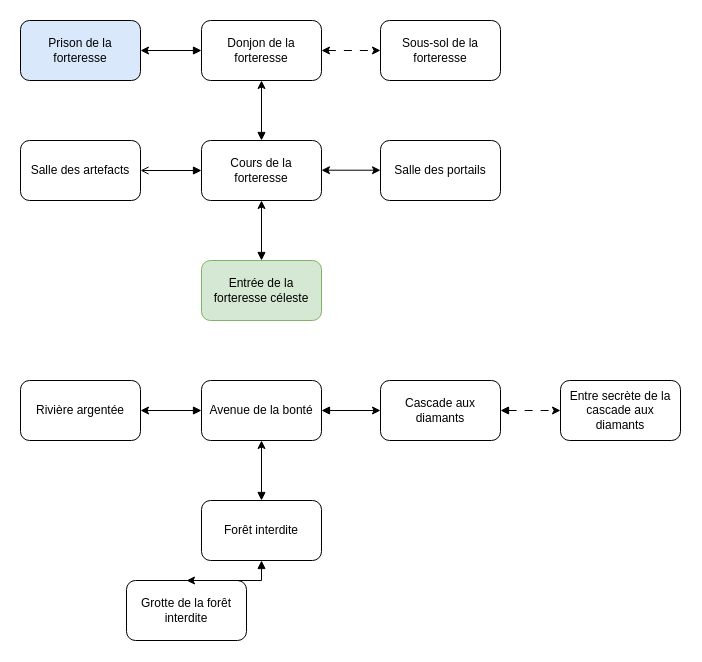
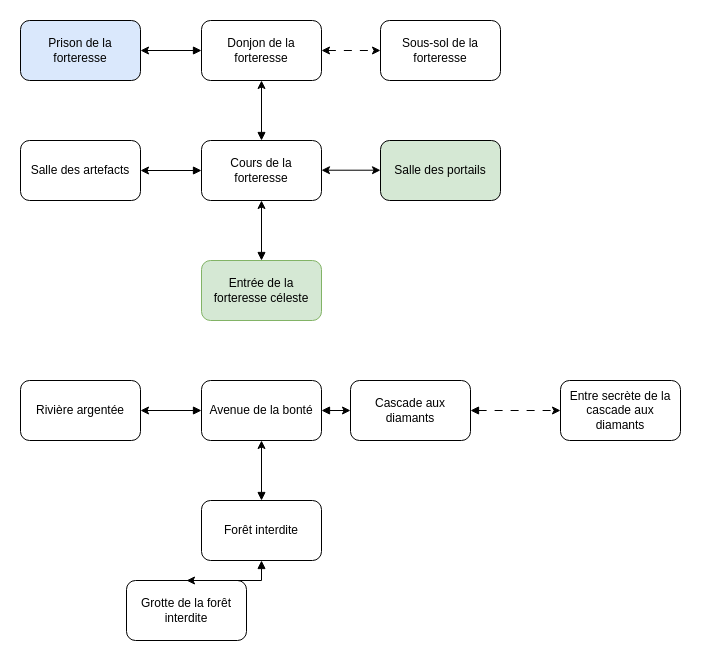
(146, 171) -> (148, 171)
(441, 171) -> (441, 171)
(441, 411) -> (411, 411)
